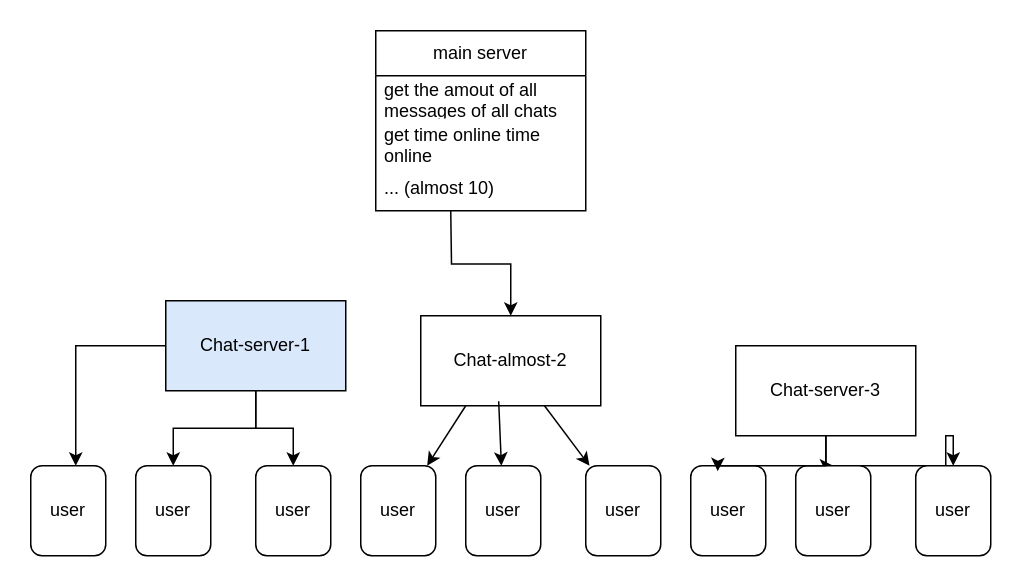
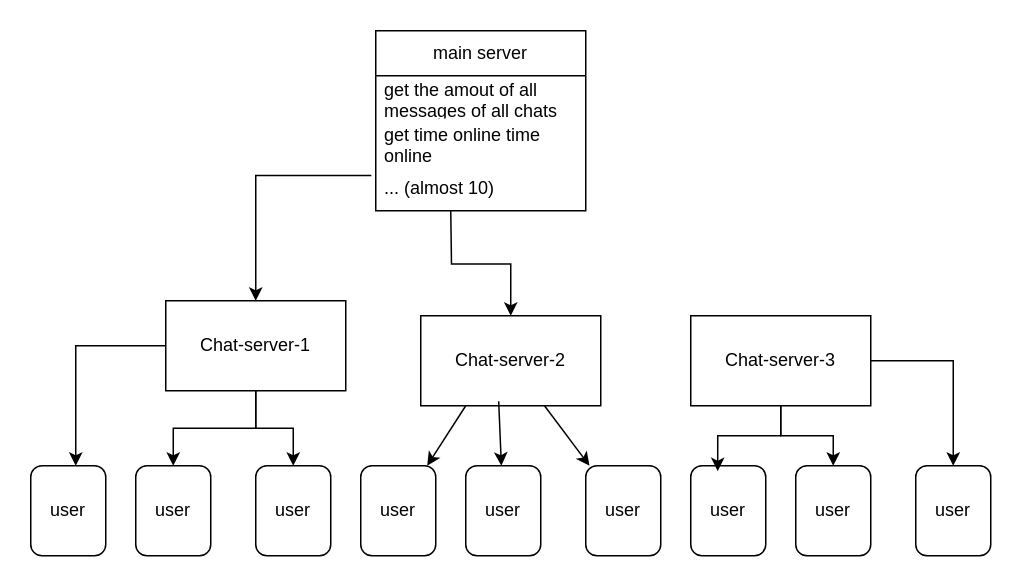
none -> (256, 176)
(256, 346) -> (256, 346)
(511, 361) -> (511, 361)
(826, 391) -> (781, 361)
